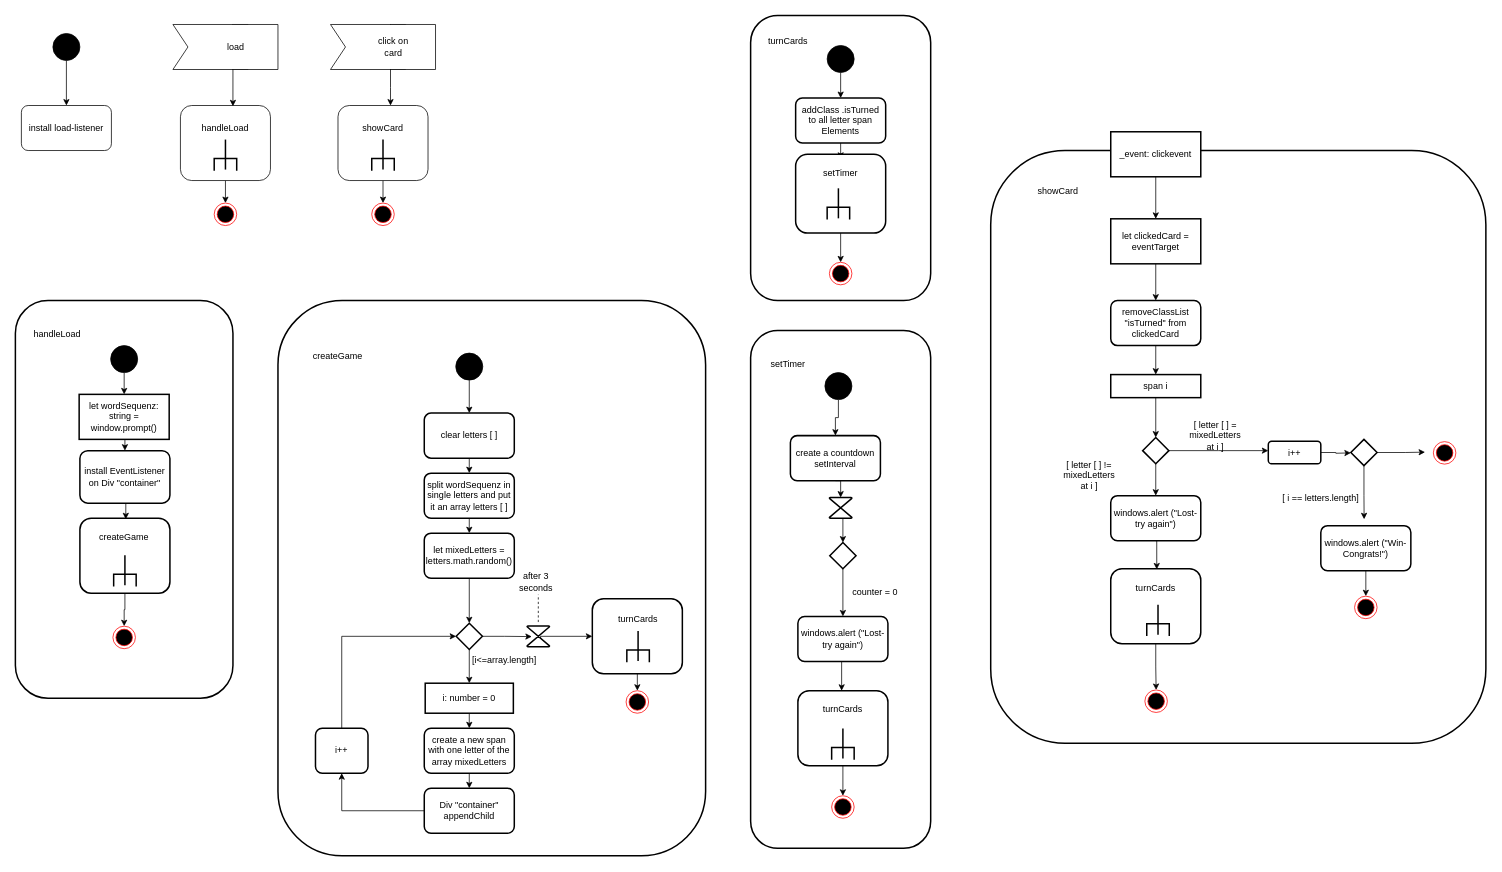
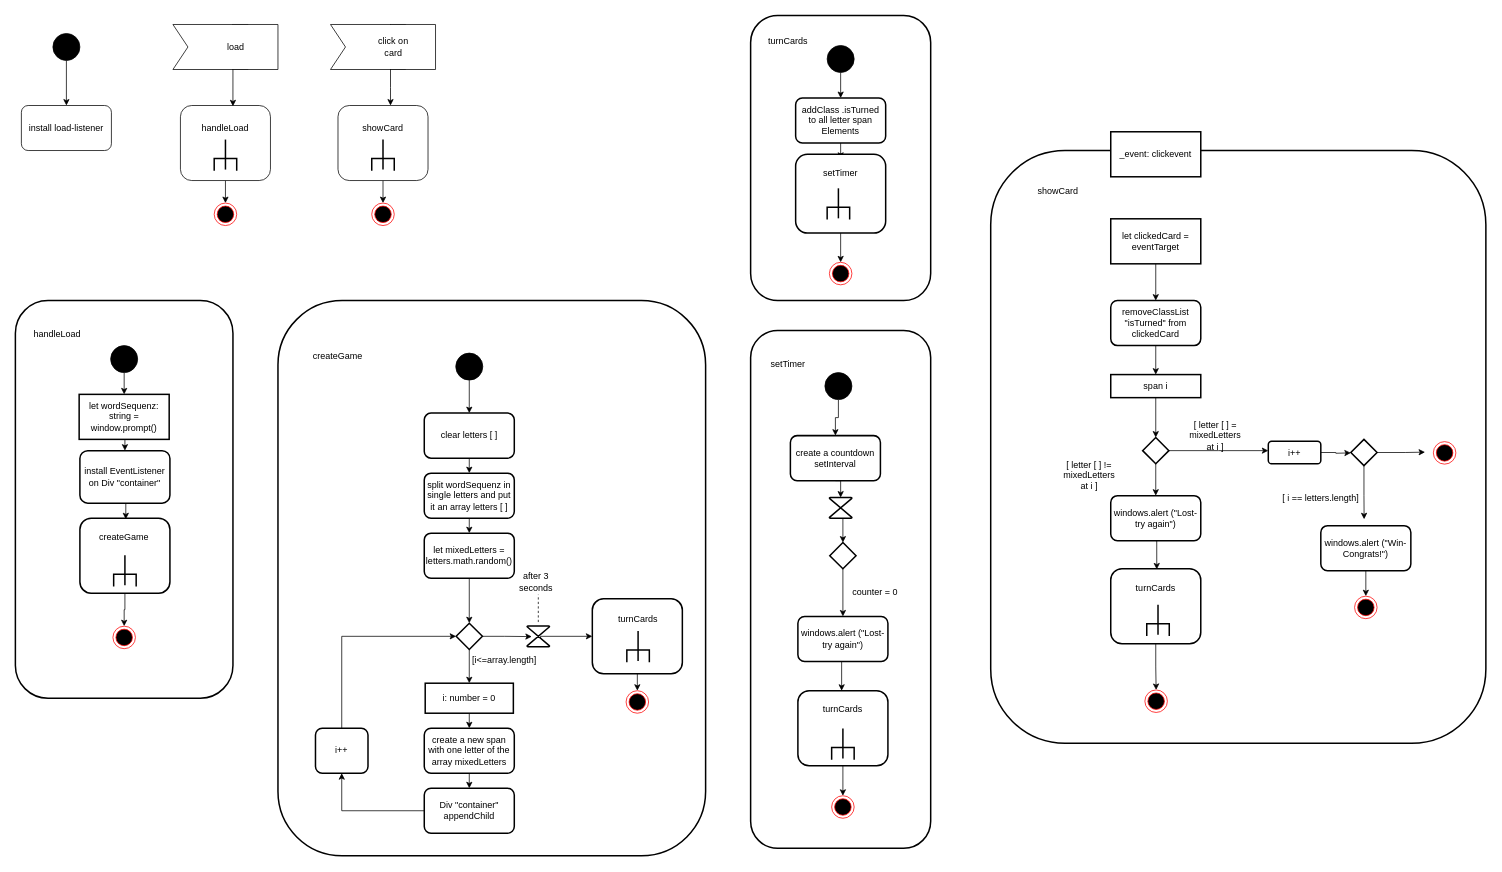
(1155, 195) -> none
